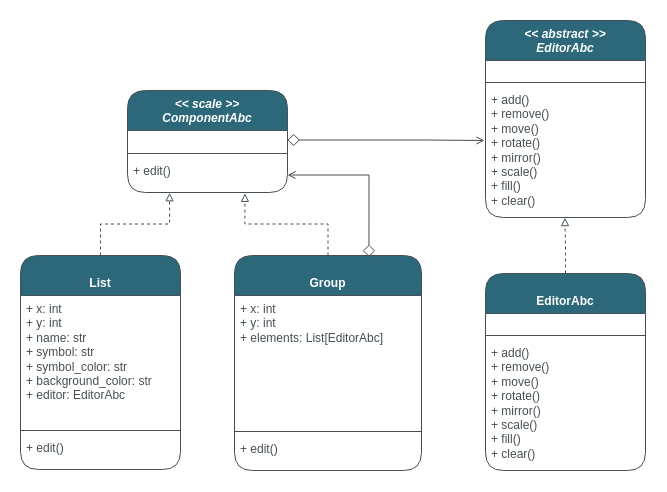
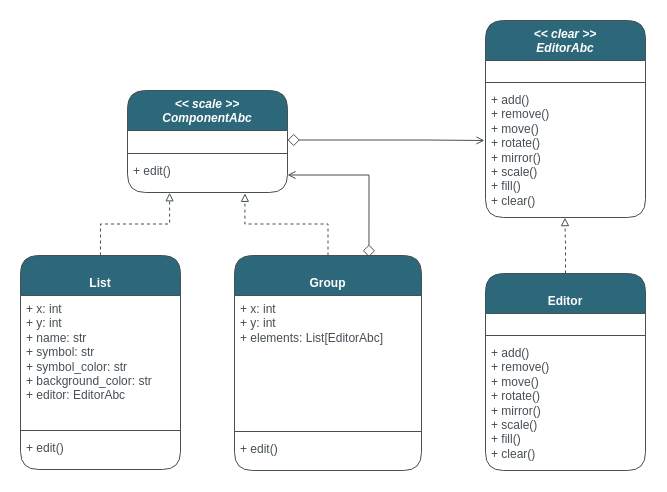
(566, 42) -> (566, 42)
(566, 288) -> (566, 288)
